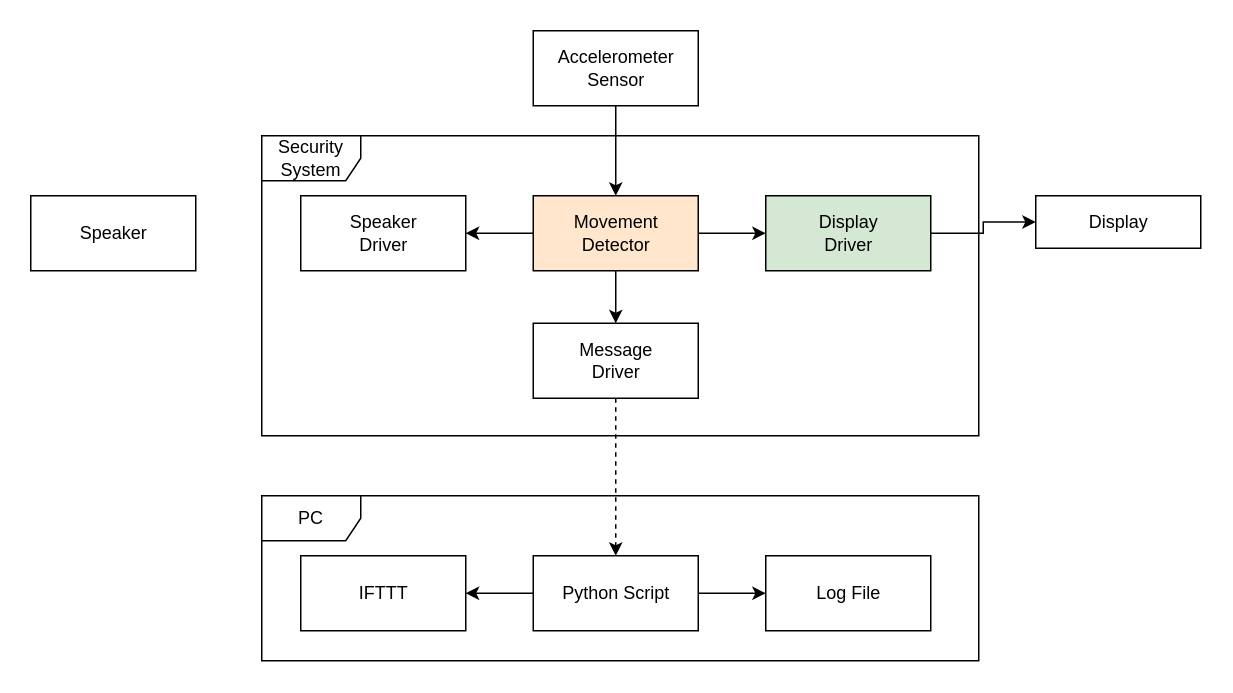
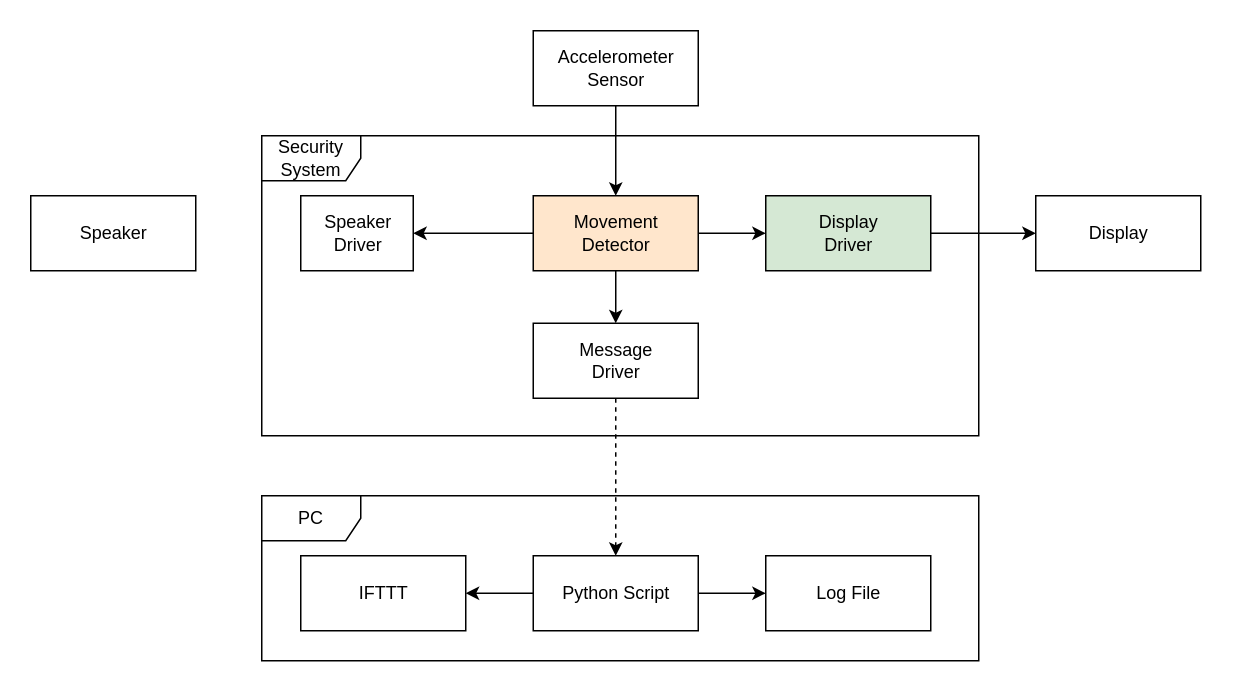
(1118, 222) -> (1118, 233)
(383, 233) -> (357, 233)
